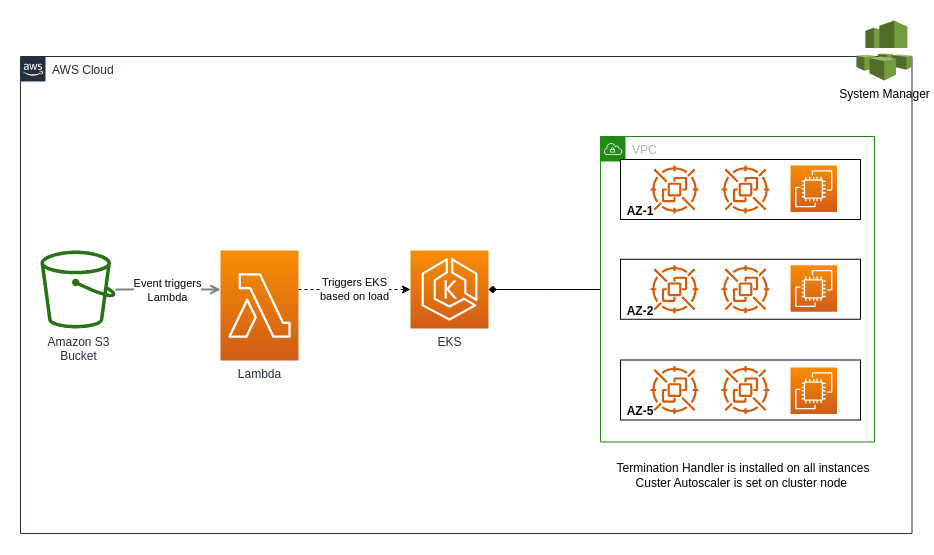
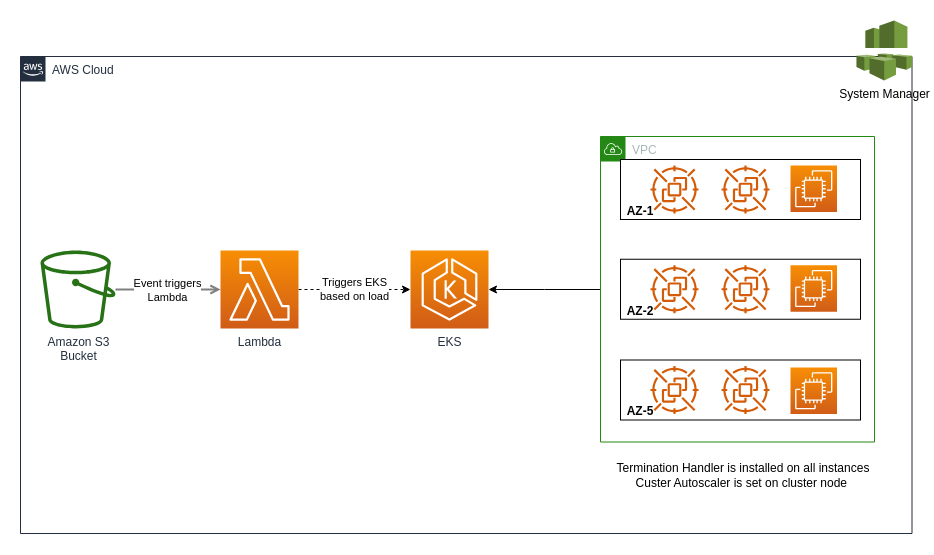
(497, 290) -> (497, 290)
(260, 306) -> (260, 290)
